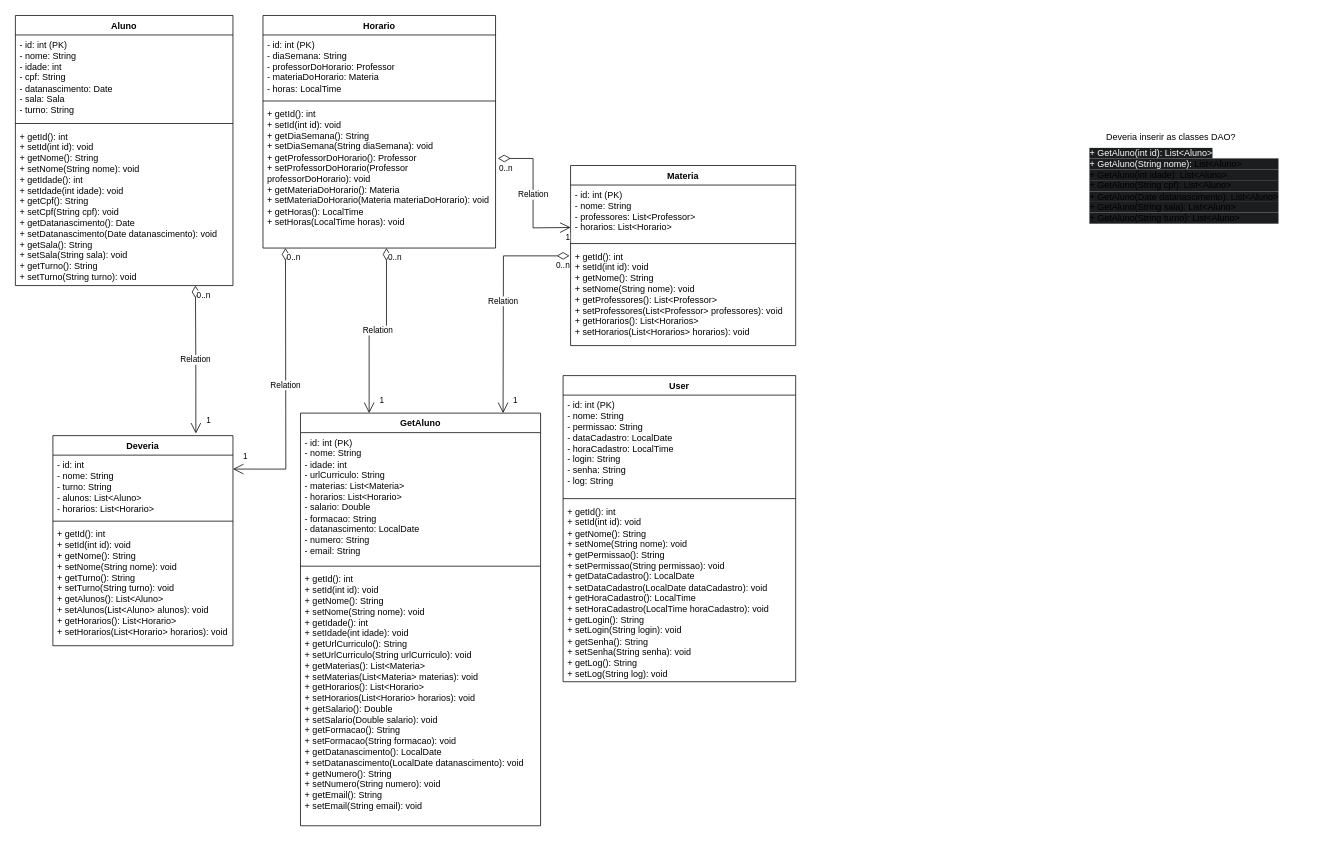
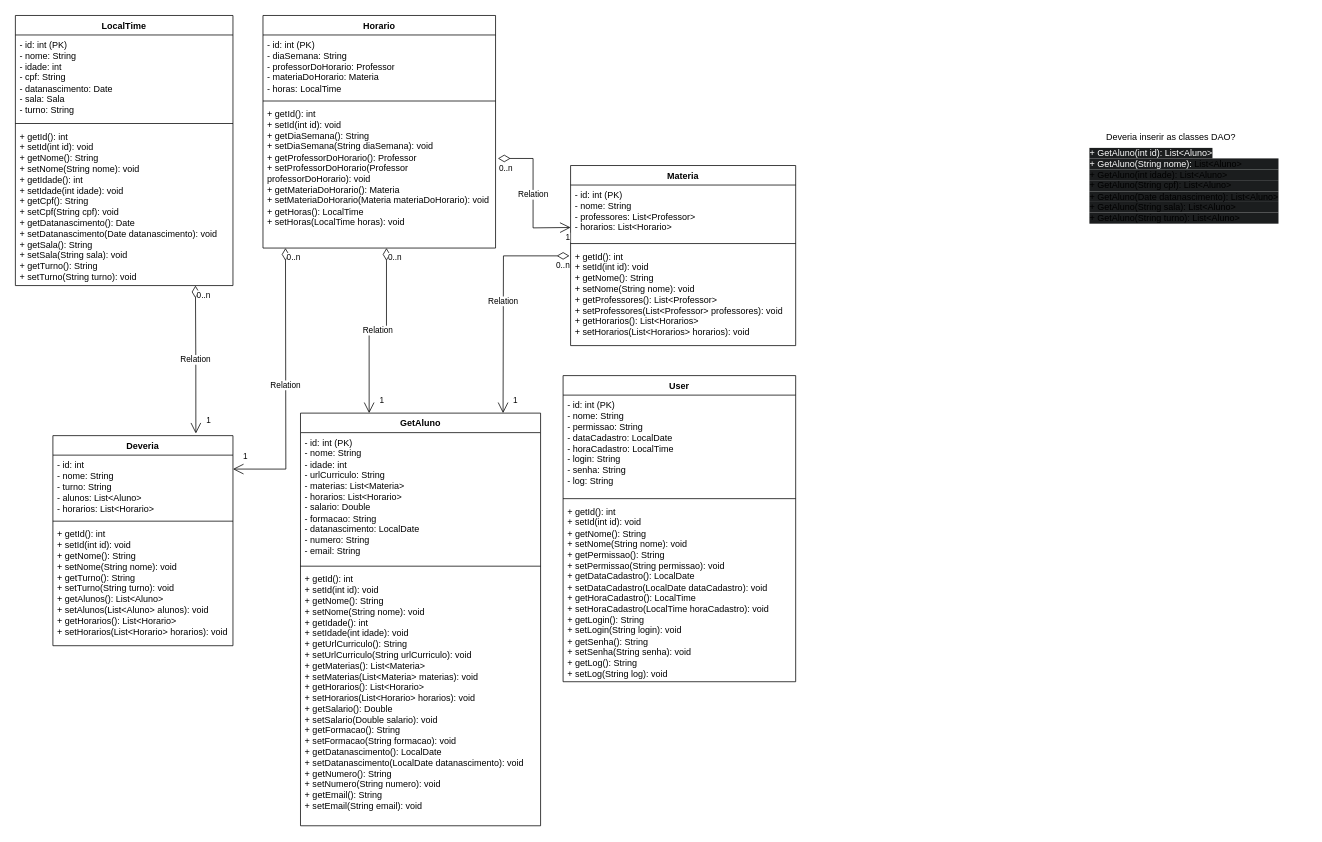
(124, 26) -> (124, 26)
